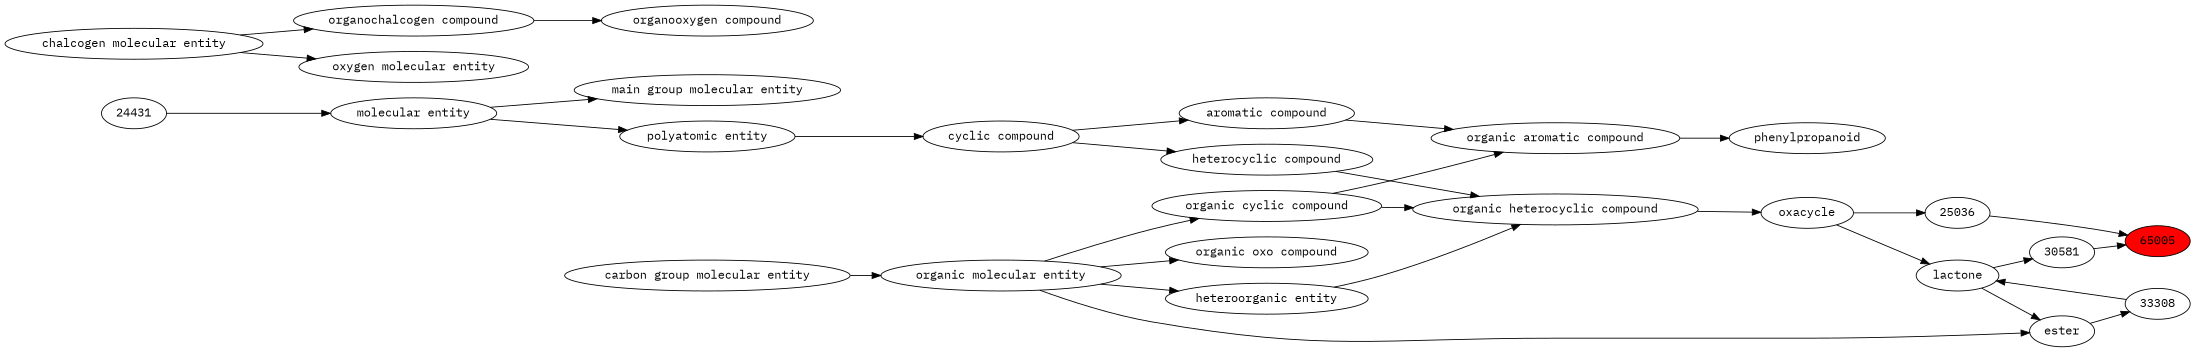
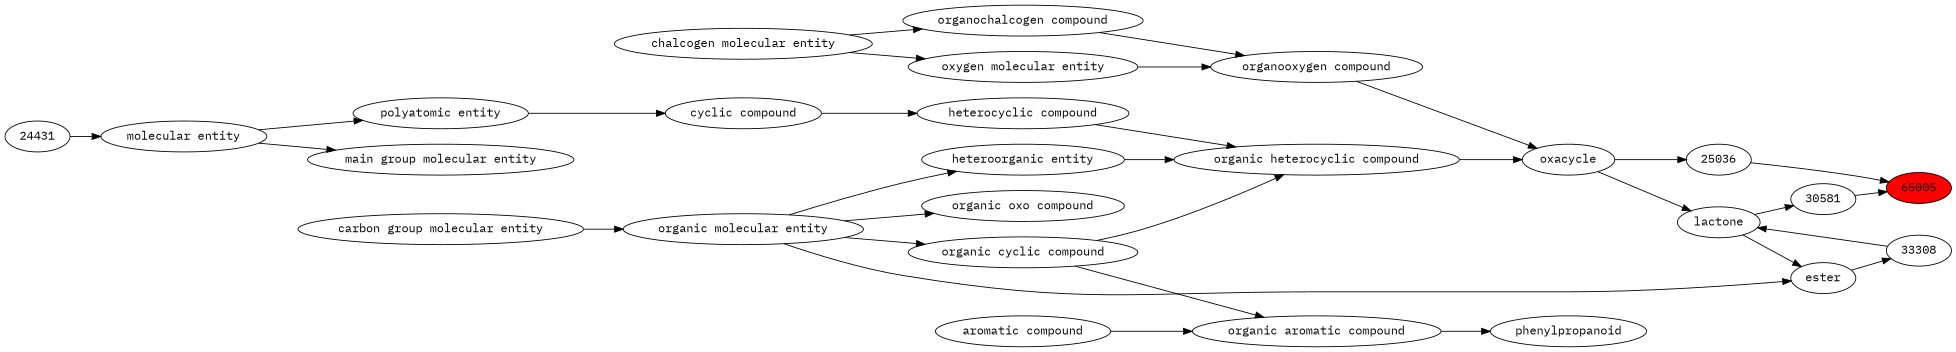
none -> (1170, 67)
none -> (1443, 113)
(1126, 126) -> none
